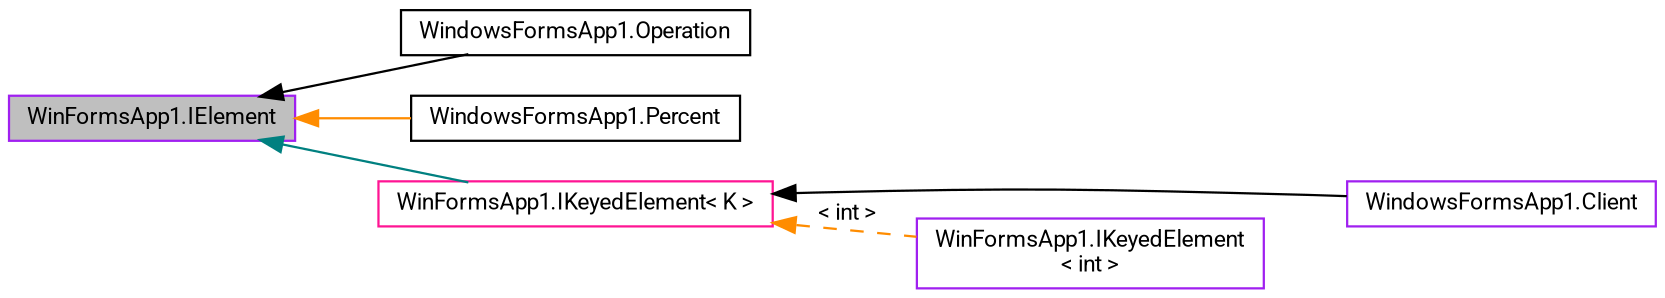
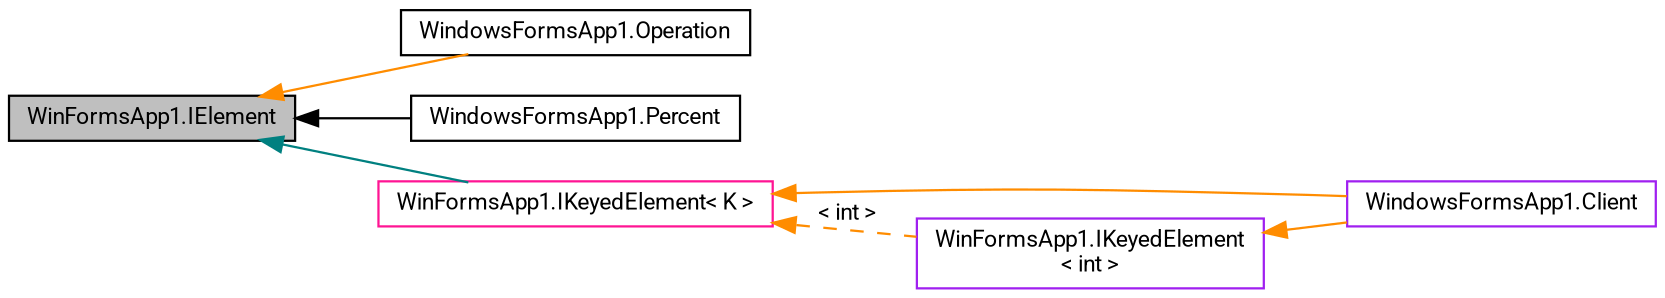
(375, 73) -> (375, 73)
(152, 118) -> (152, 118)
(365, 118) -> (365, 118)
(1071, 190) -> (1071, 190)
none -> (1317, 226)
